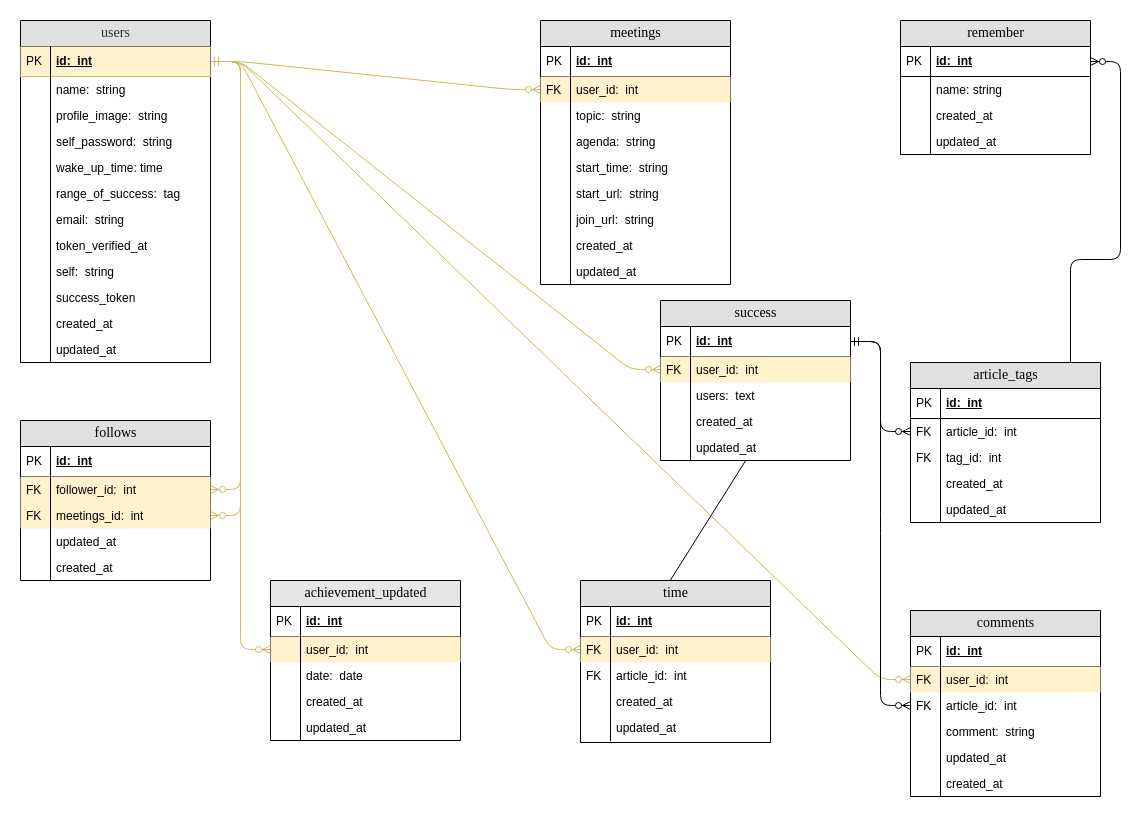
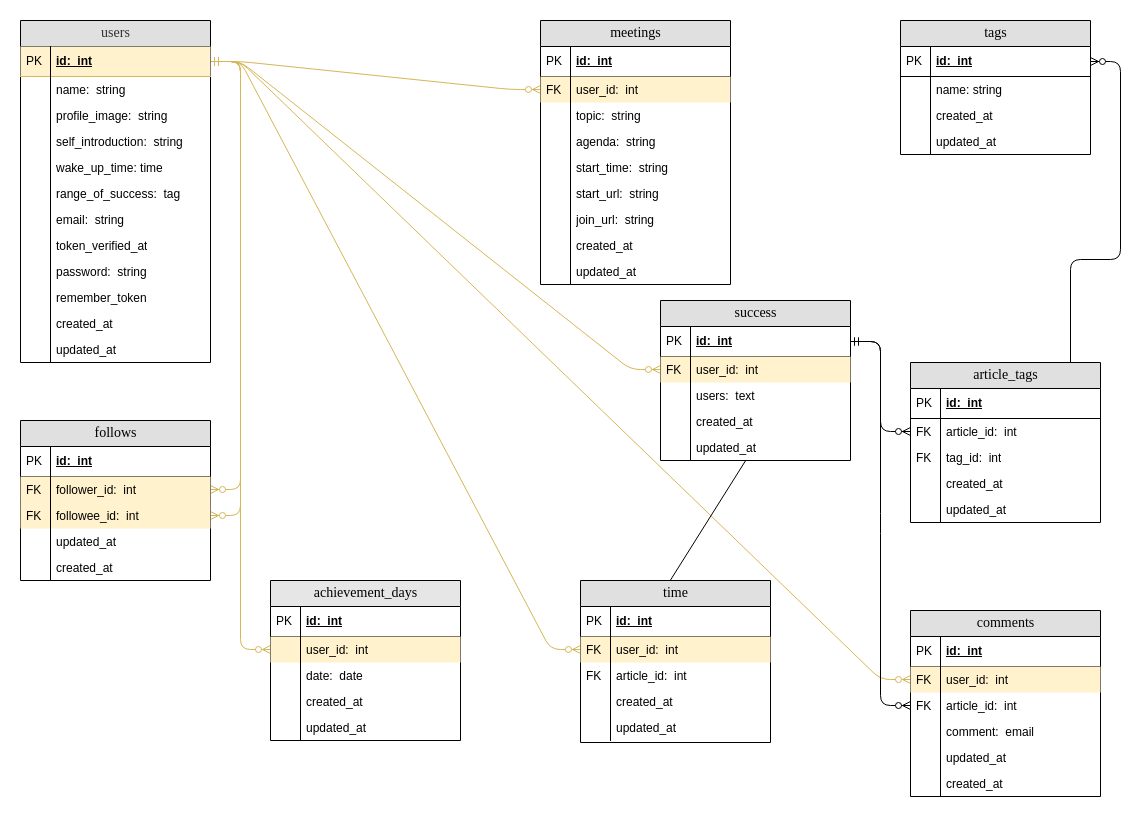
(996, 34) -> (996, 34)
(124, 143) -> (132, 150)
(94, 273) -> (109, 273)
(100, 299) -> (104, 299)
(106, 517) -> (104, 517)
(366, 594) -> (366, 594)
(996, 733) -> (991, 733)
